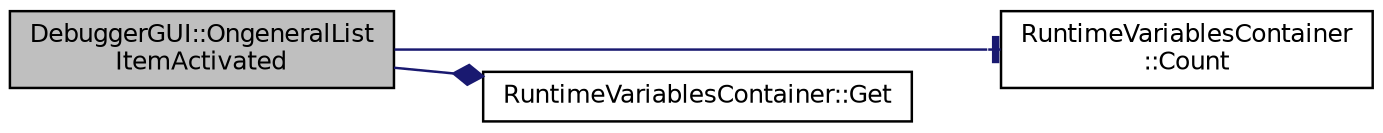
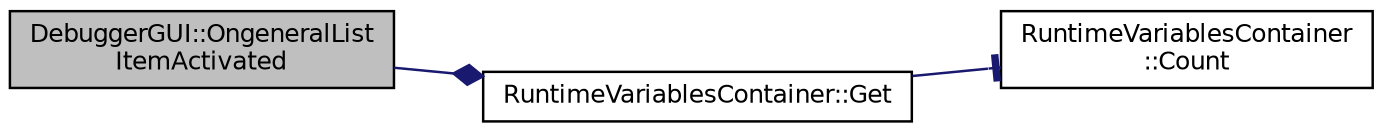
(691, 50) -> (950, 72)
